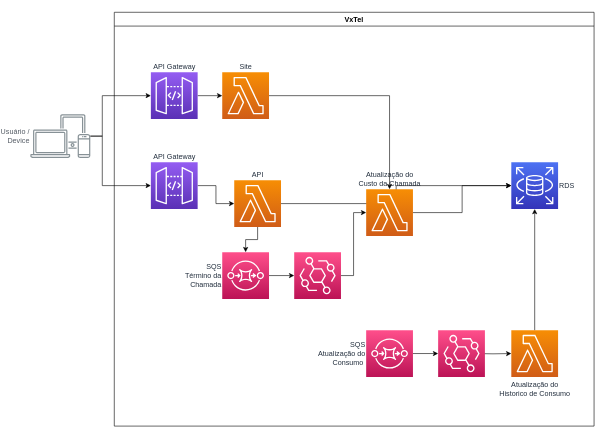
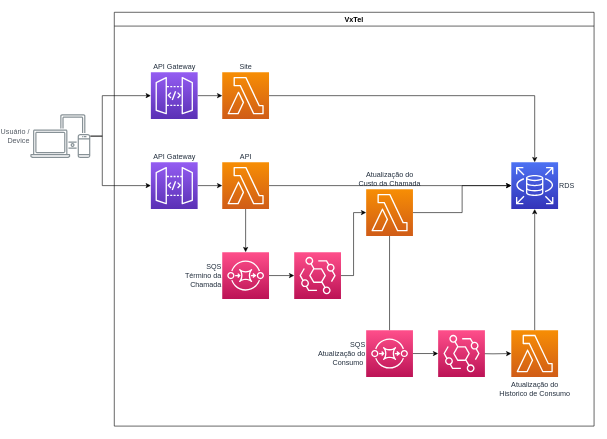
(390, 138) -> (462, 96)
(258, 204) -> (246, 186)
none -> (390, 283)
